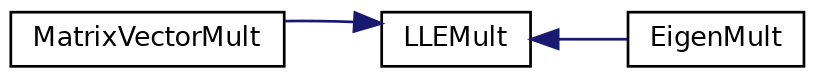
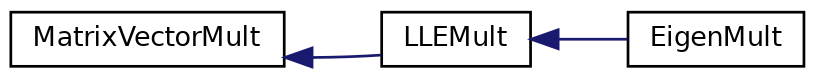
(319, 21) -> (347, 57)
